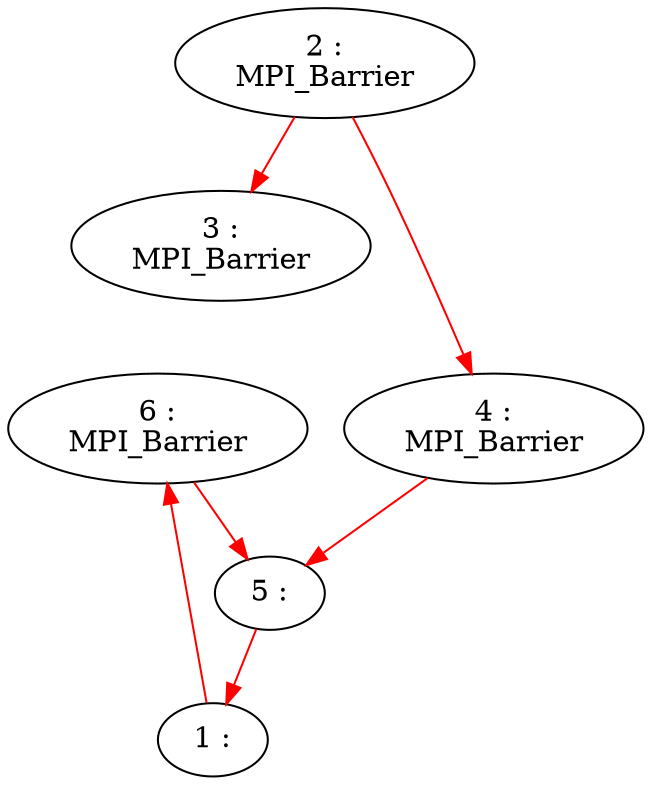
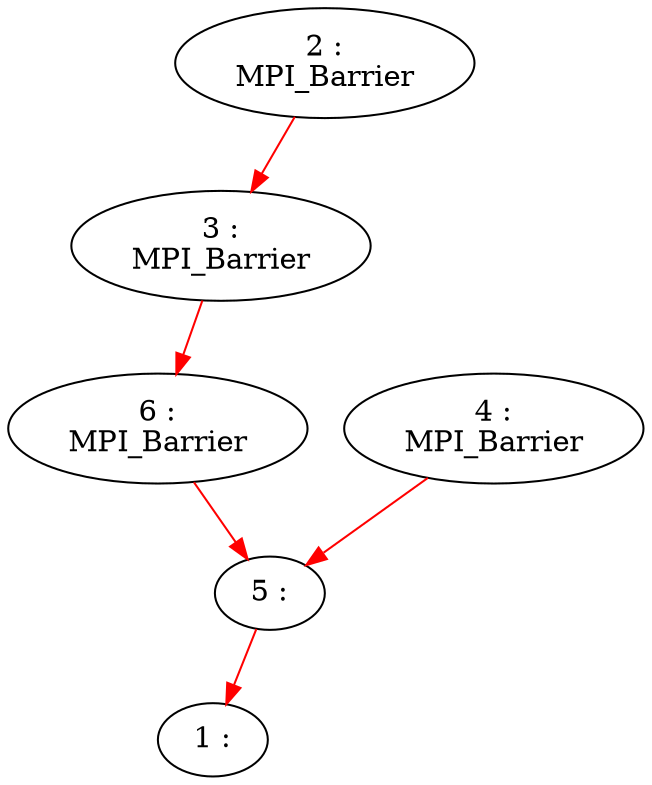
(410, 235) -> none
(189, 603) -> (193, 328)
